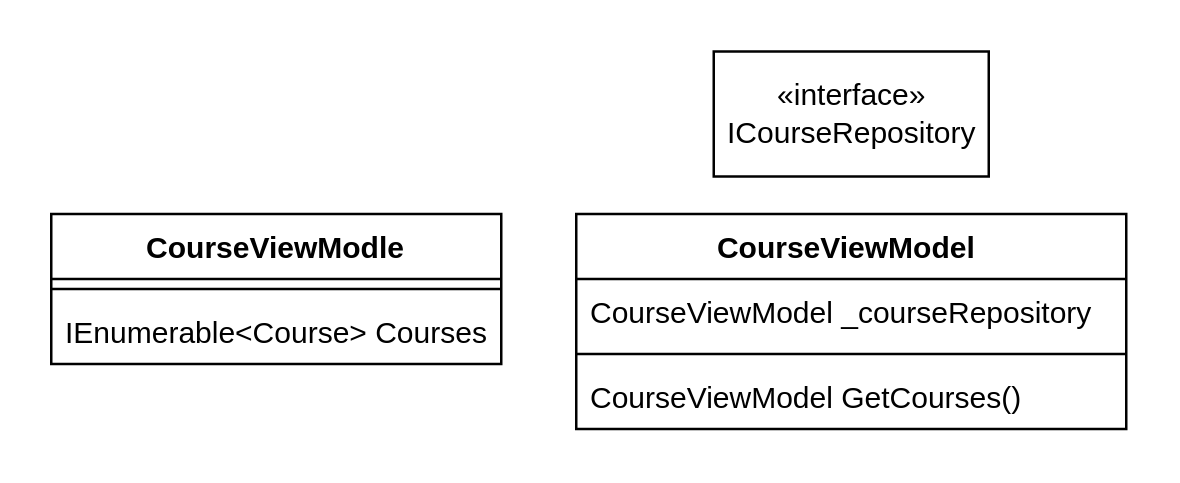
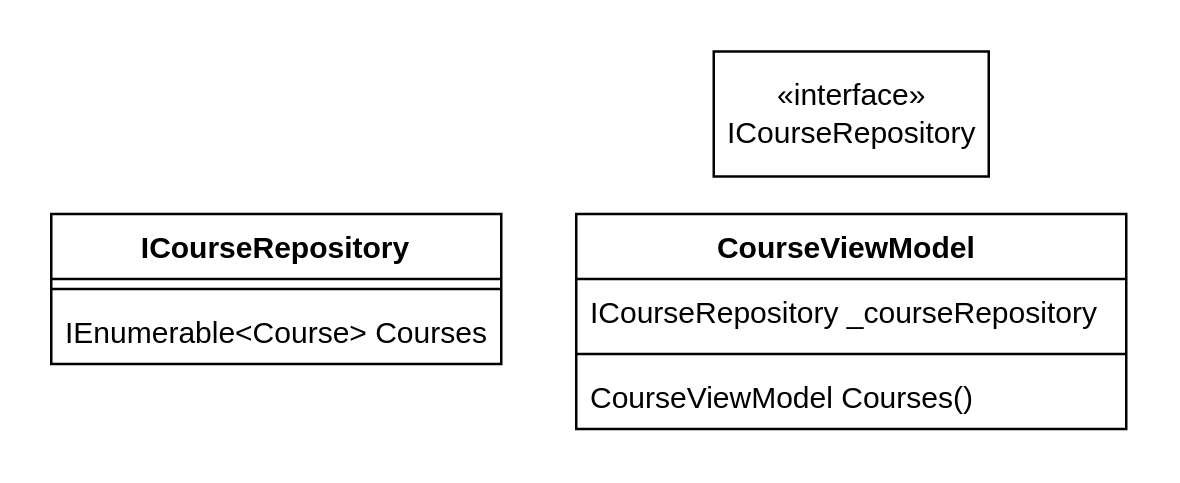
(275, 248) -> (275, 248)
(852, 313) -> (872, 313)
(814, 398) -> (788, 398)
